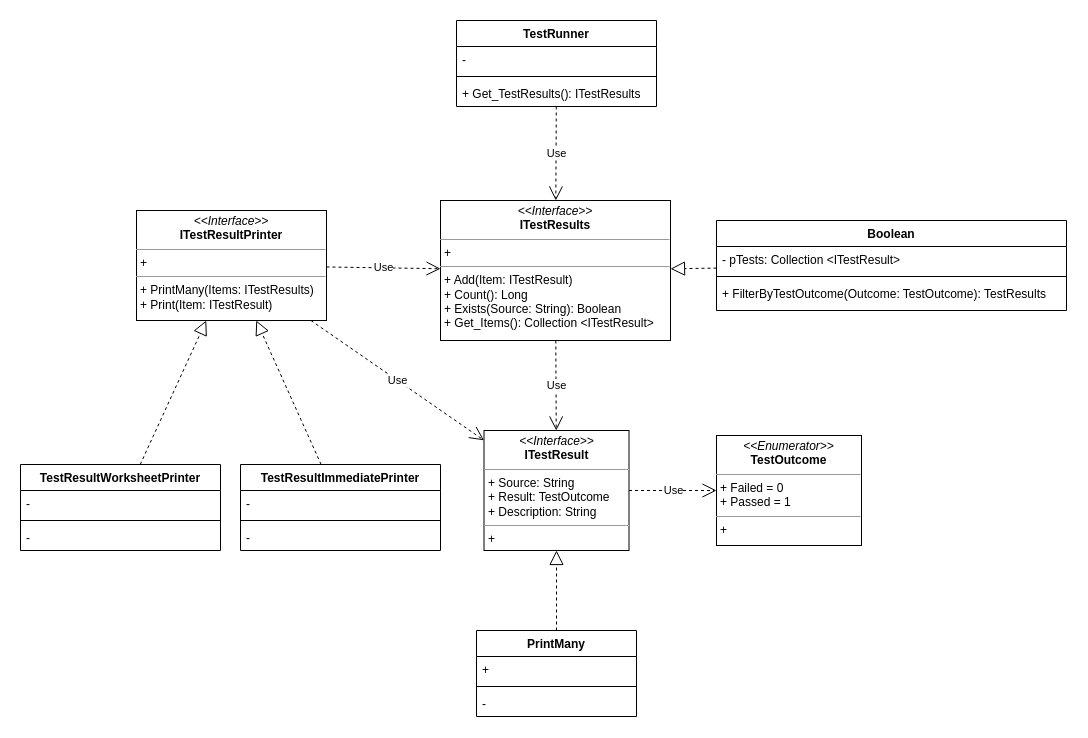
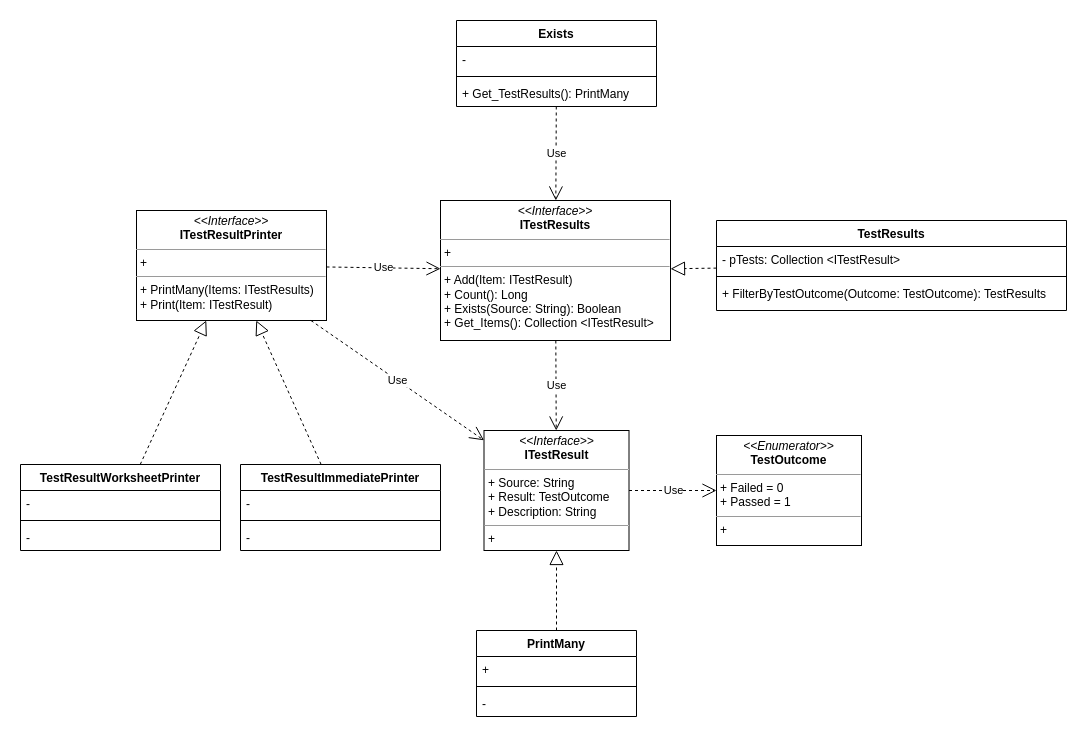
(556, 34) -> (556, 34)
(565, 94) -> (555, 94)
(891, 234) -> (891, 234)
